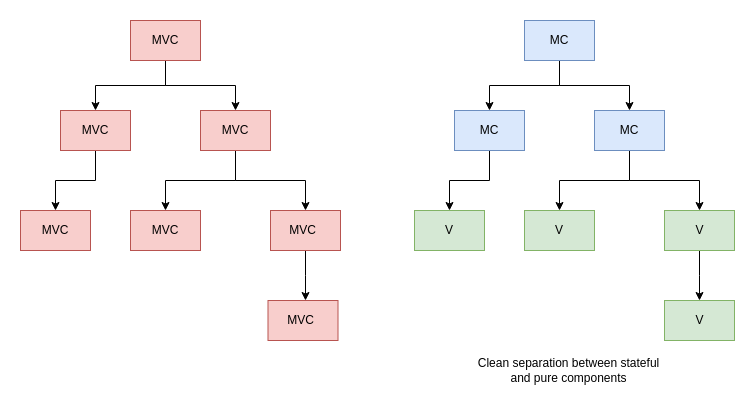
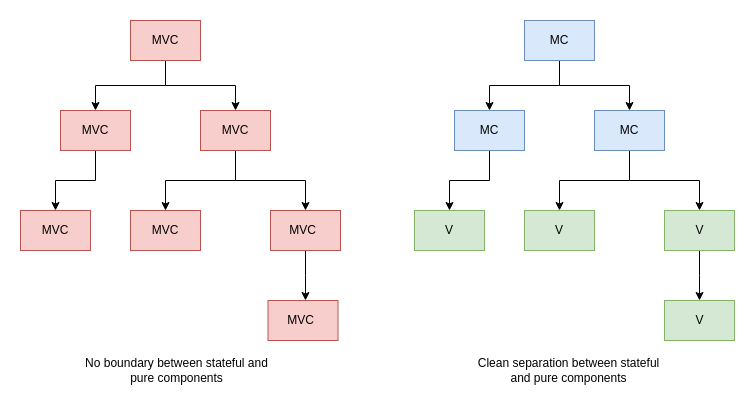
none -> (177, 371)
